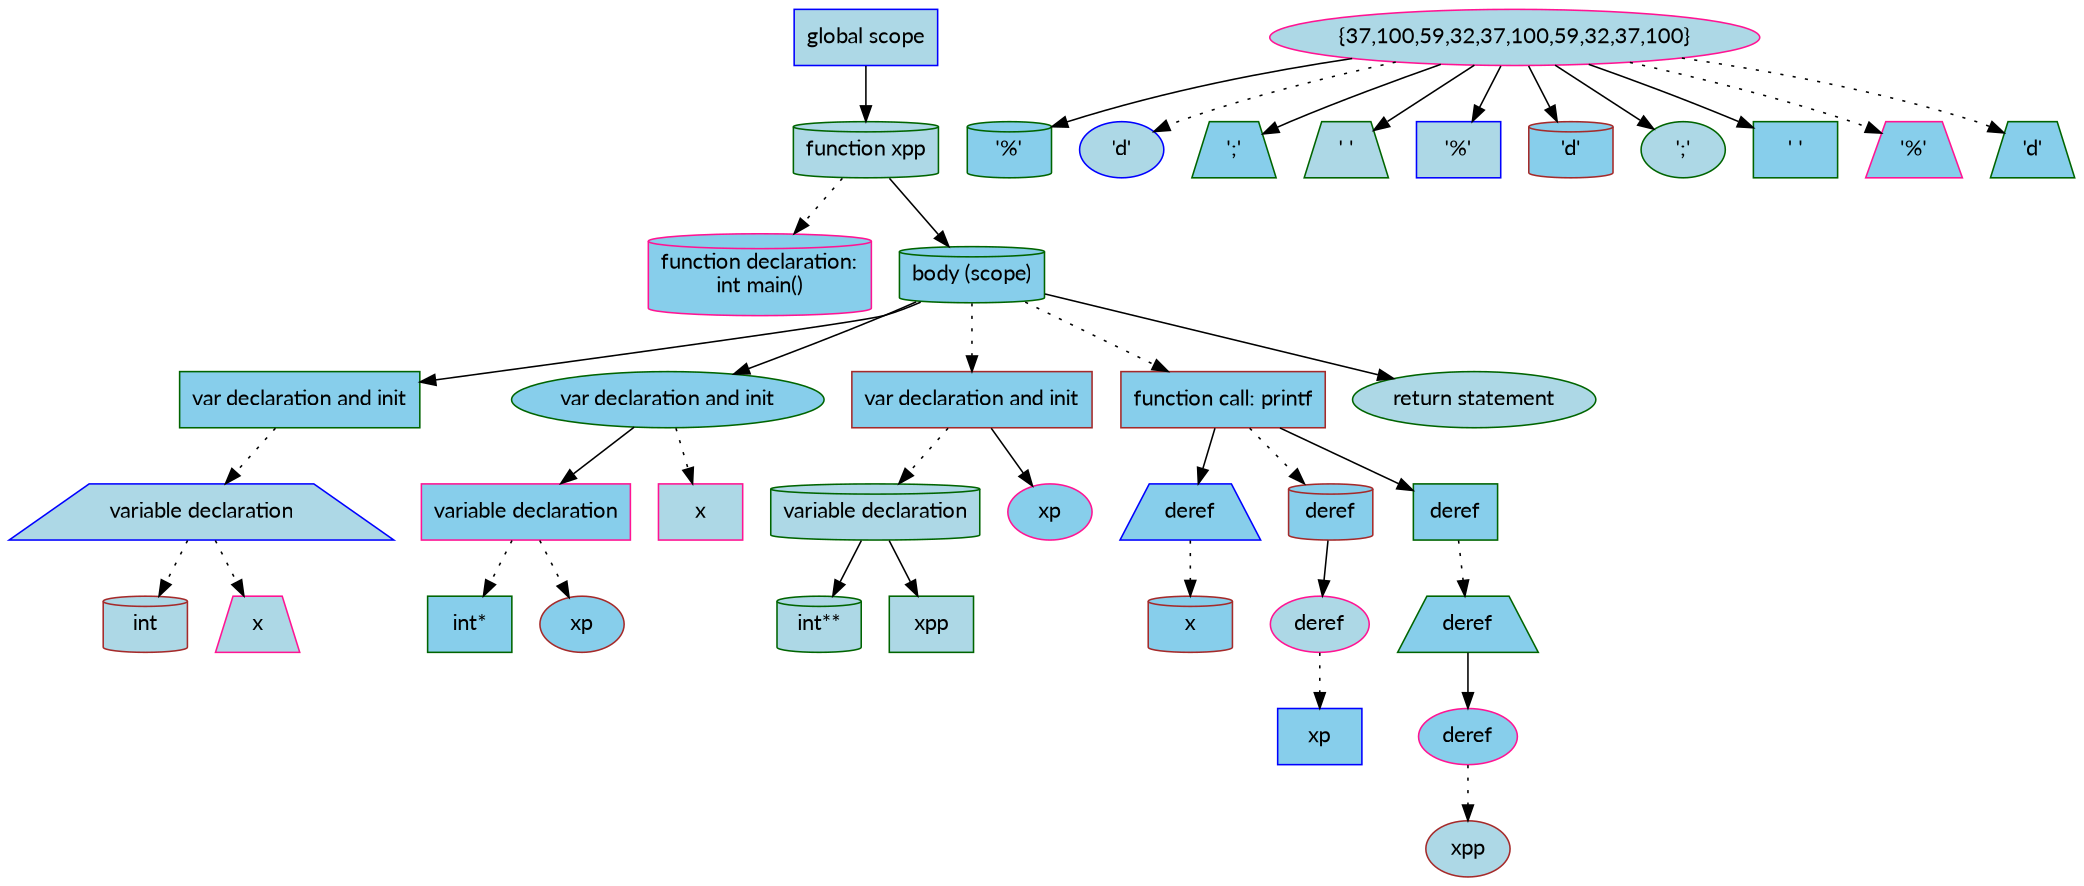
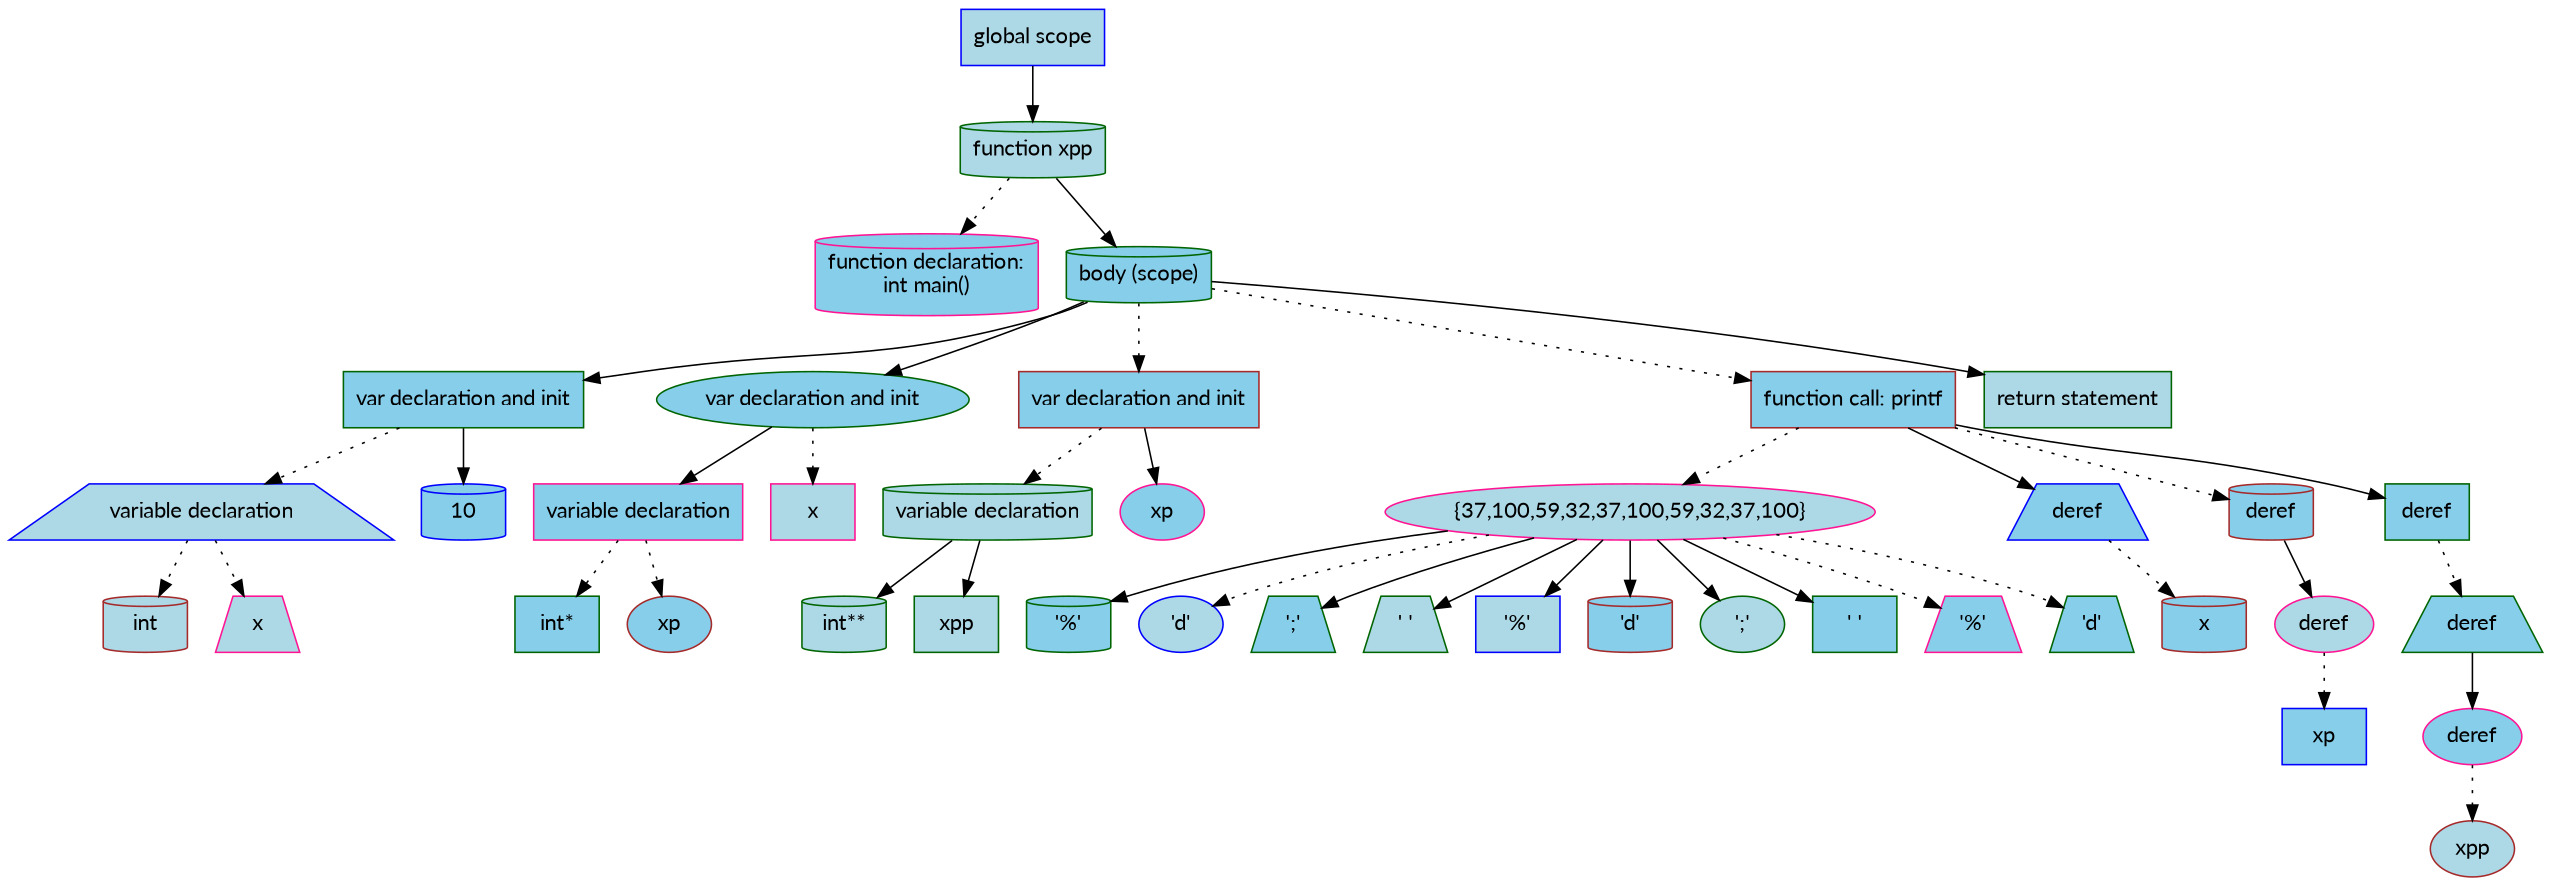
(1474, 400) -> (2078, 400)
none -> (1748, 453)
none -> (464, 512)
